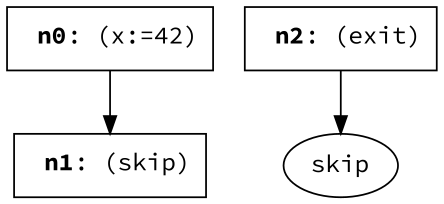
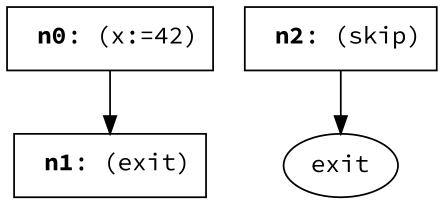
(364, 36) -> (364, 36)
(133, 163) -> (133, 163)
(341, 166) -> (341, 166)
